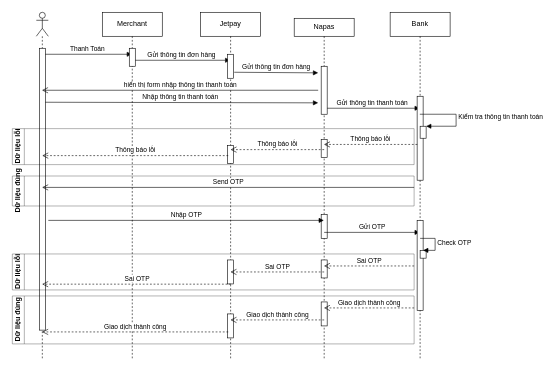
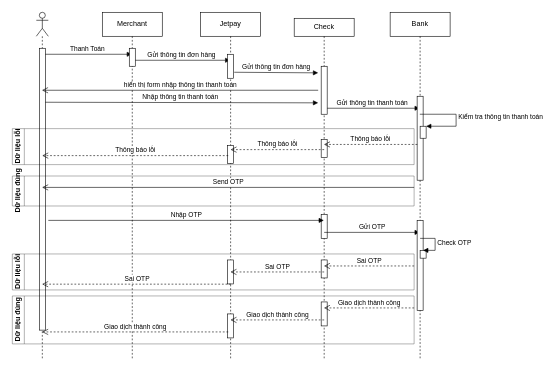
(324, 27) -> (324, 27)
